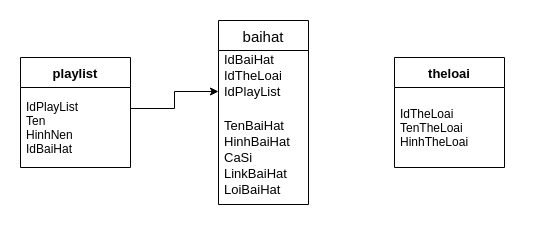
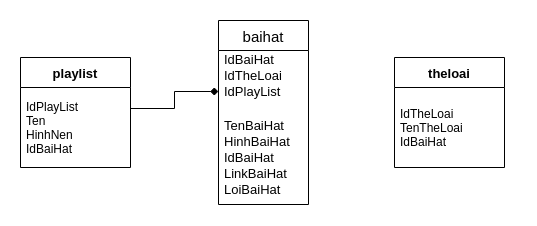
(210, 92) -> (209, 92)
(429, 114) -> (429, 114)
(255, 125) -> (255, 125)
